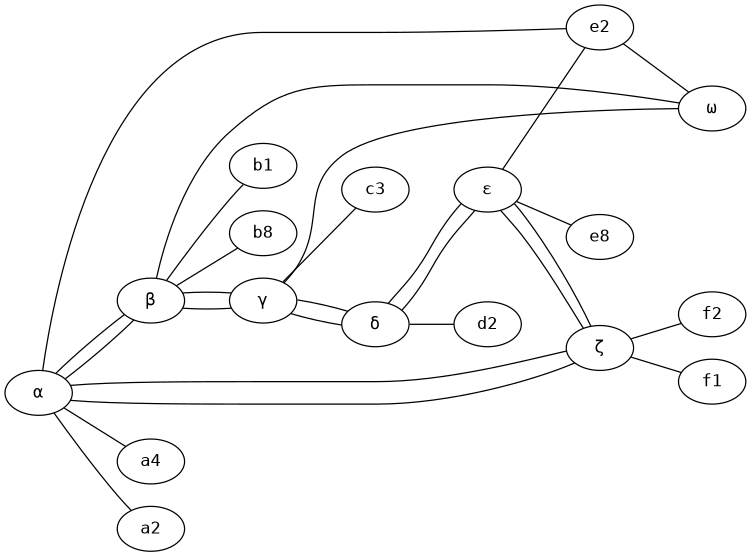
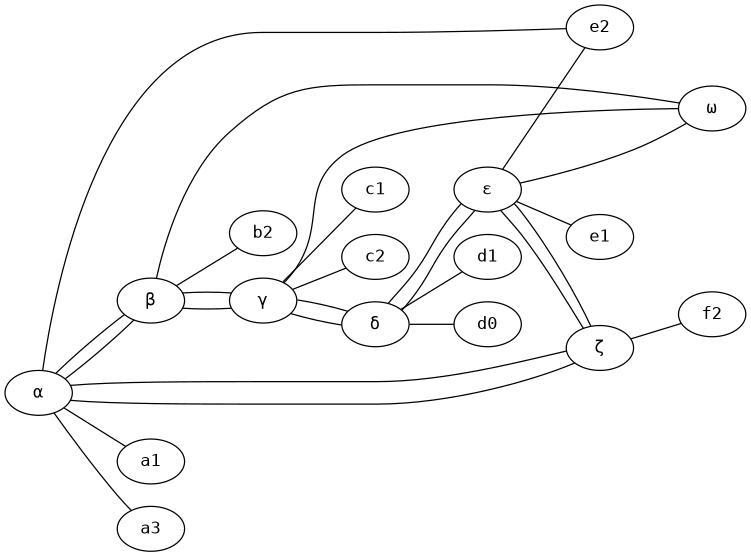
(656, 68) -> (606, 160)
(263, 166) -> none
(375, 190) -> (375, 190)
(263, 233) -> (263, 233)
(600, 237) -> (600, 237)
none -> (375, 257)
none -> (488, 257)
(488, 324) -> (488, 324)
(712, 382) -> none
(151, 461) -> (151, 461)
(151, 529) -> (151, 529)
